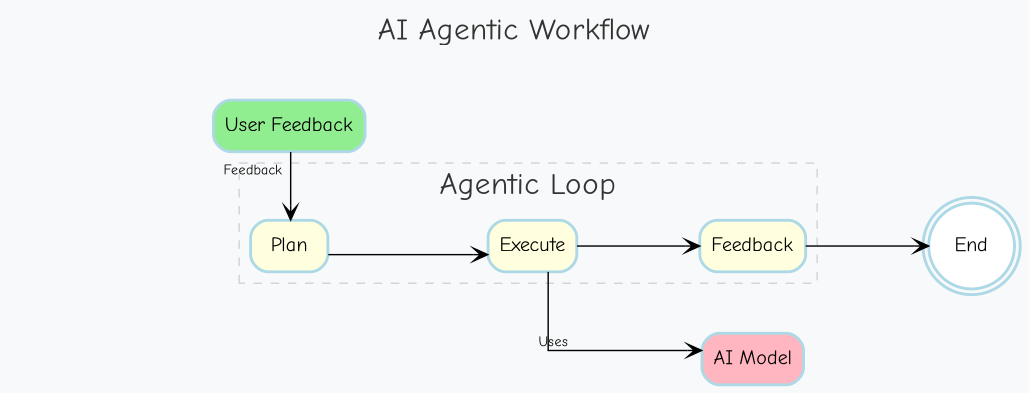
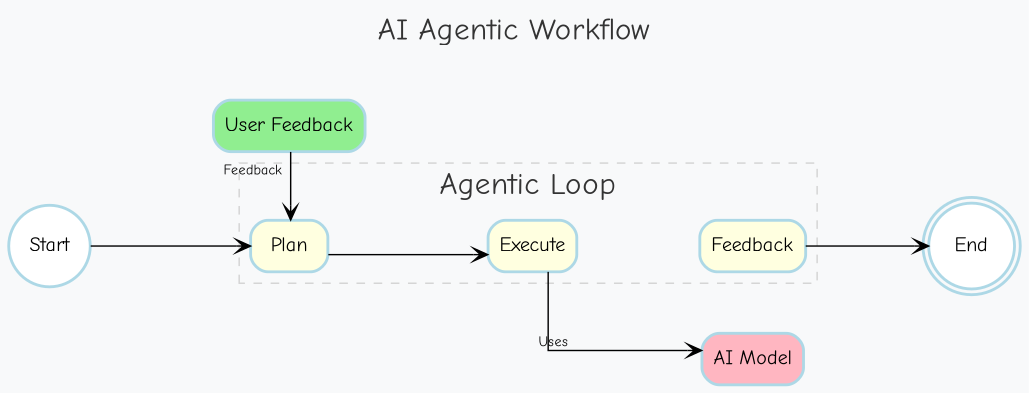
none -> (49, 246)
(631, 246) -> none
